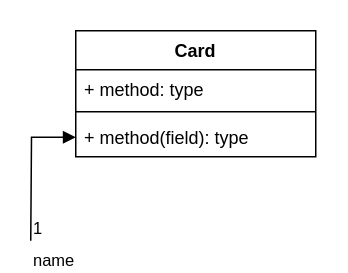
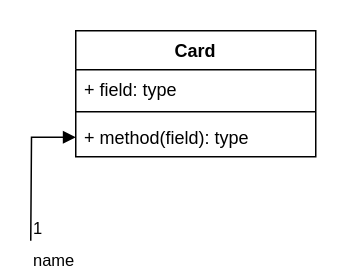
(148, 91) -> (139, 91)
